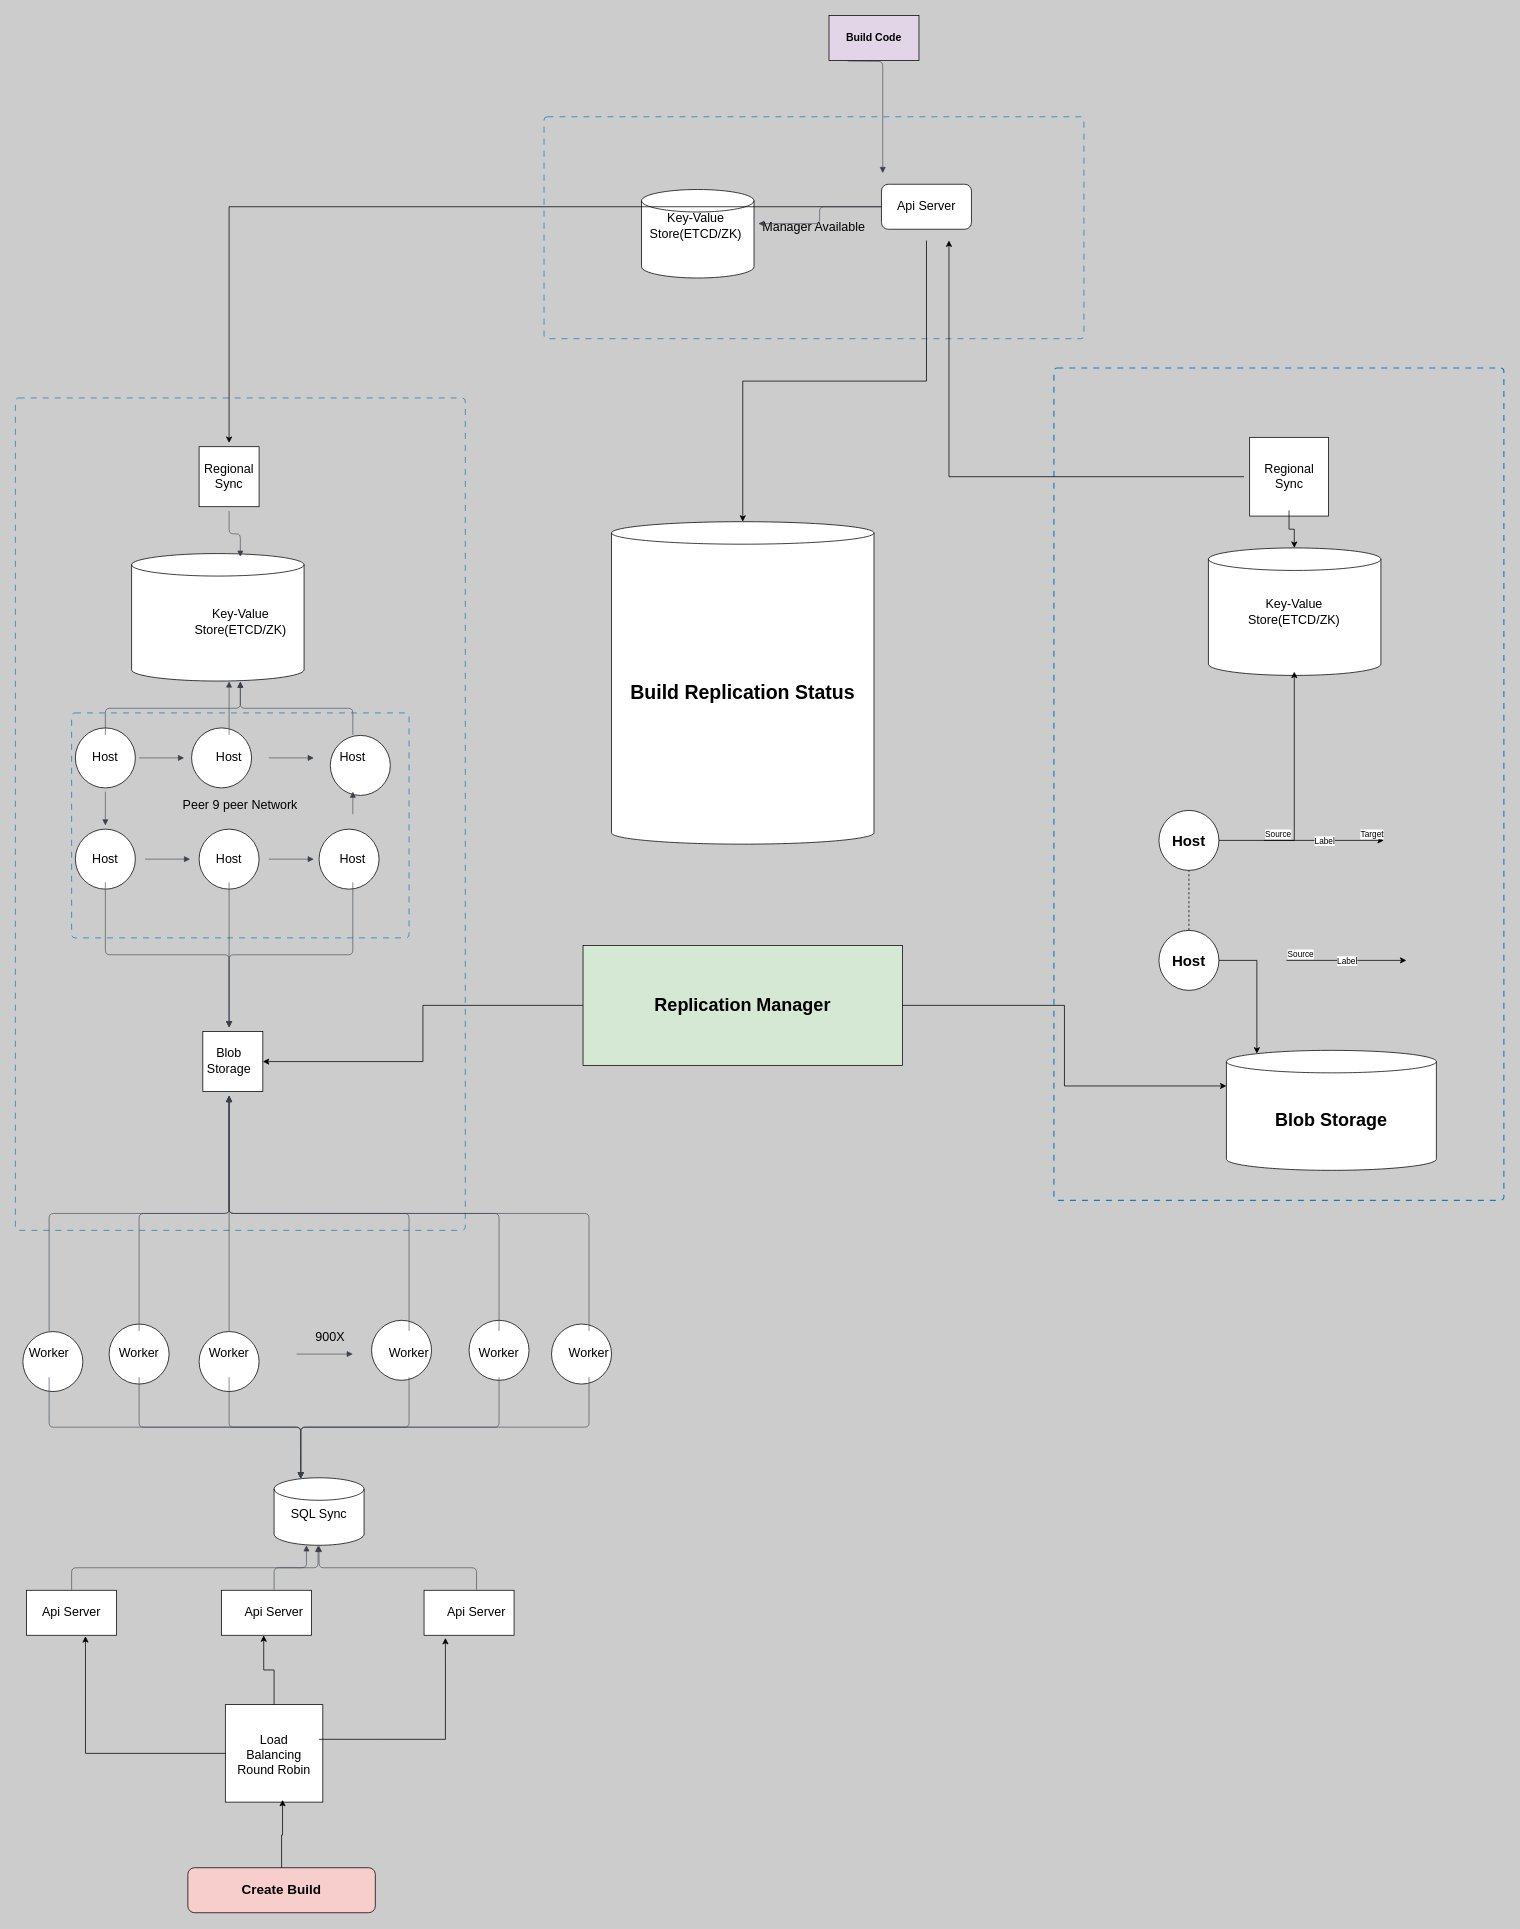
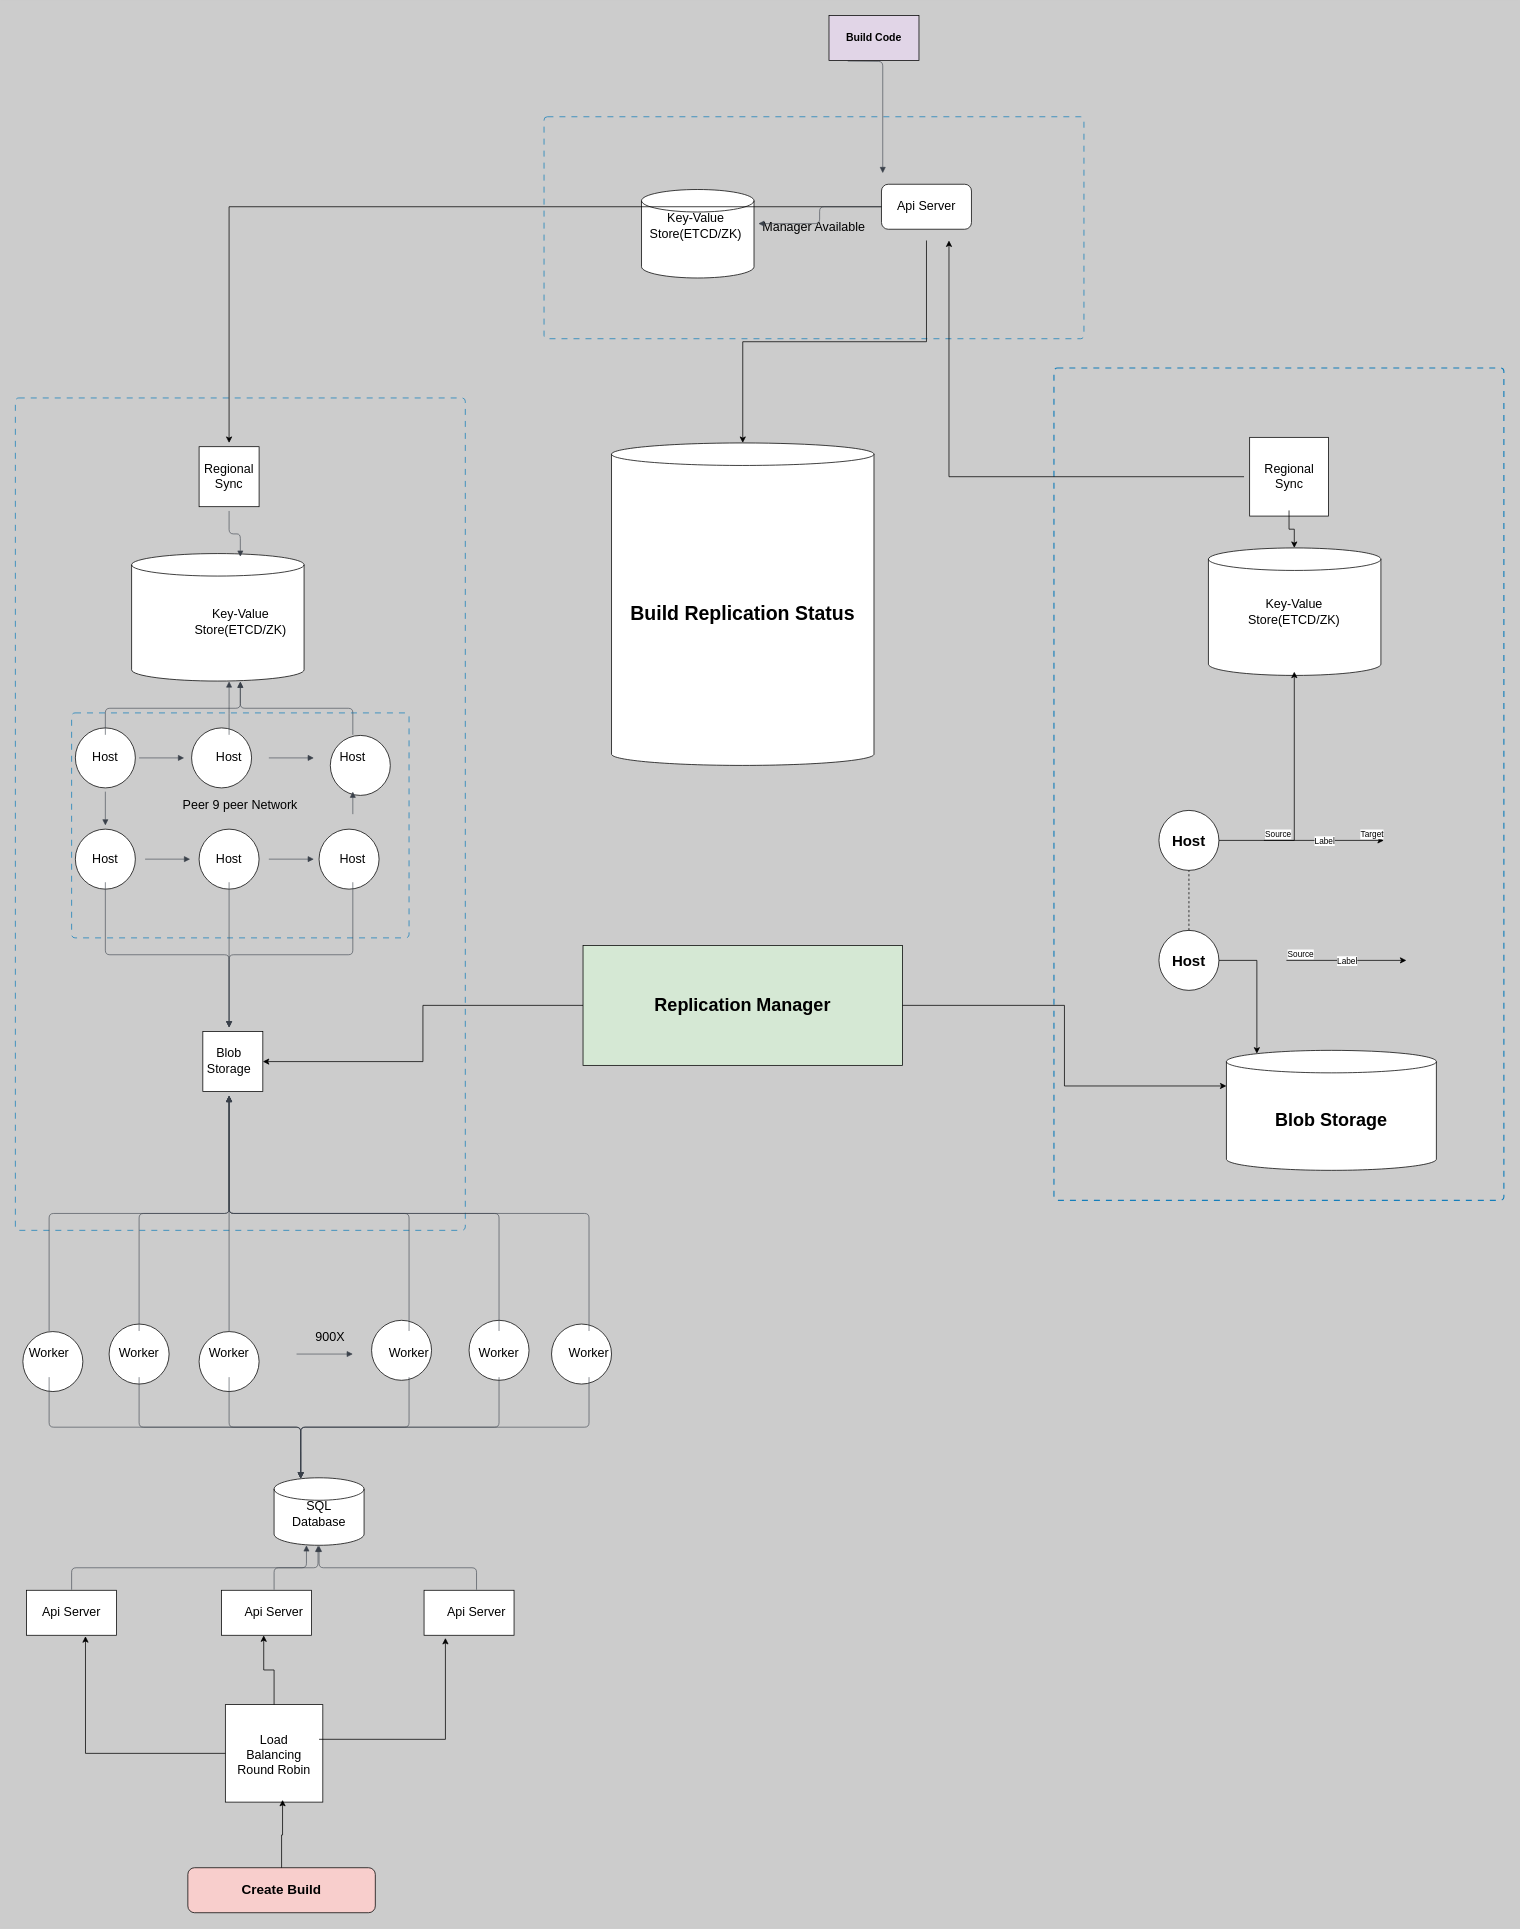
(743, 683) -> (743, 604)
(319, 1515) -> (319, 1515)
